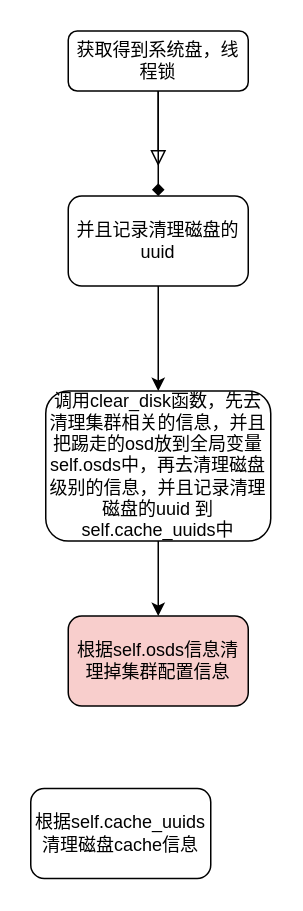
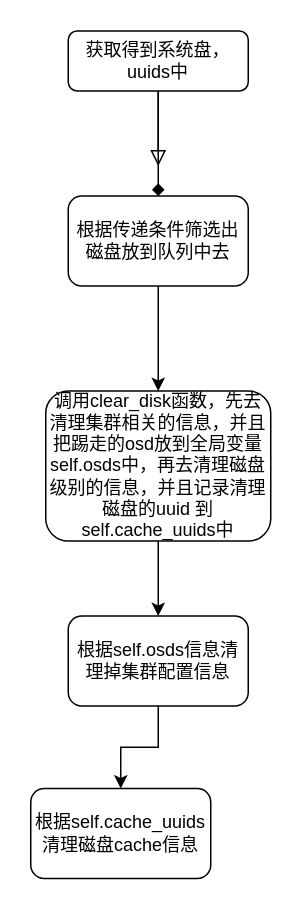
(158, 61) -> (158, 61)
(158, 241) -> (158, 241)
(158, 661) -> (158, 661)
none -> (145, 747)
